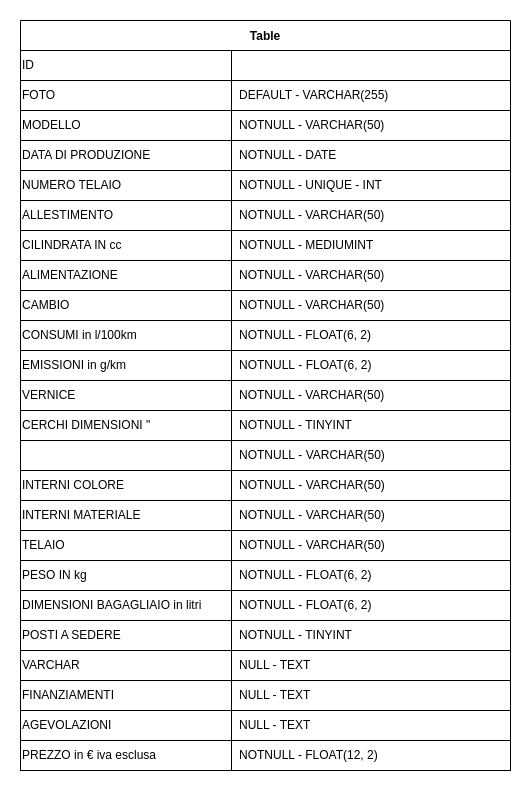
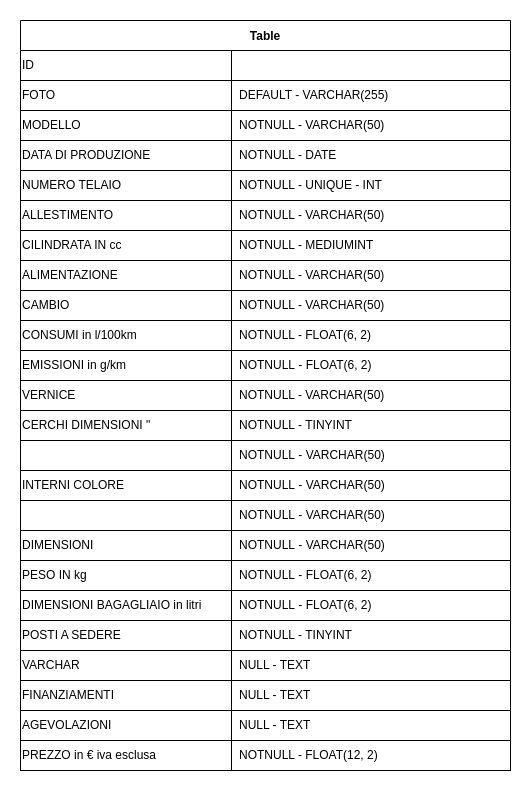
(126, 516) -> none
(43, 546) -> (56, 546)
